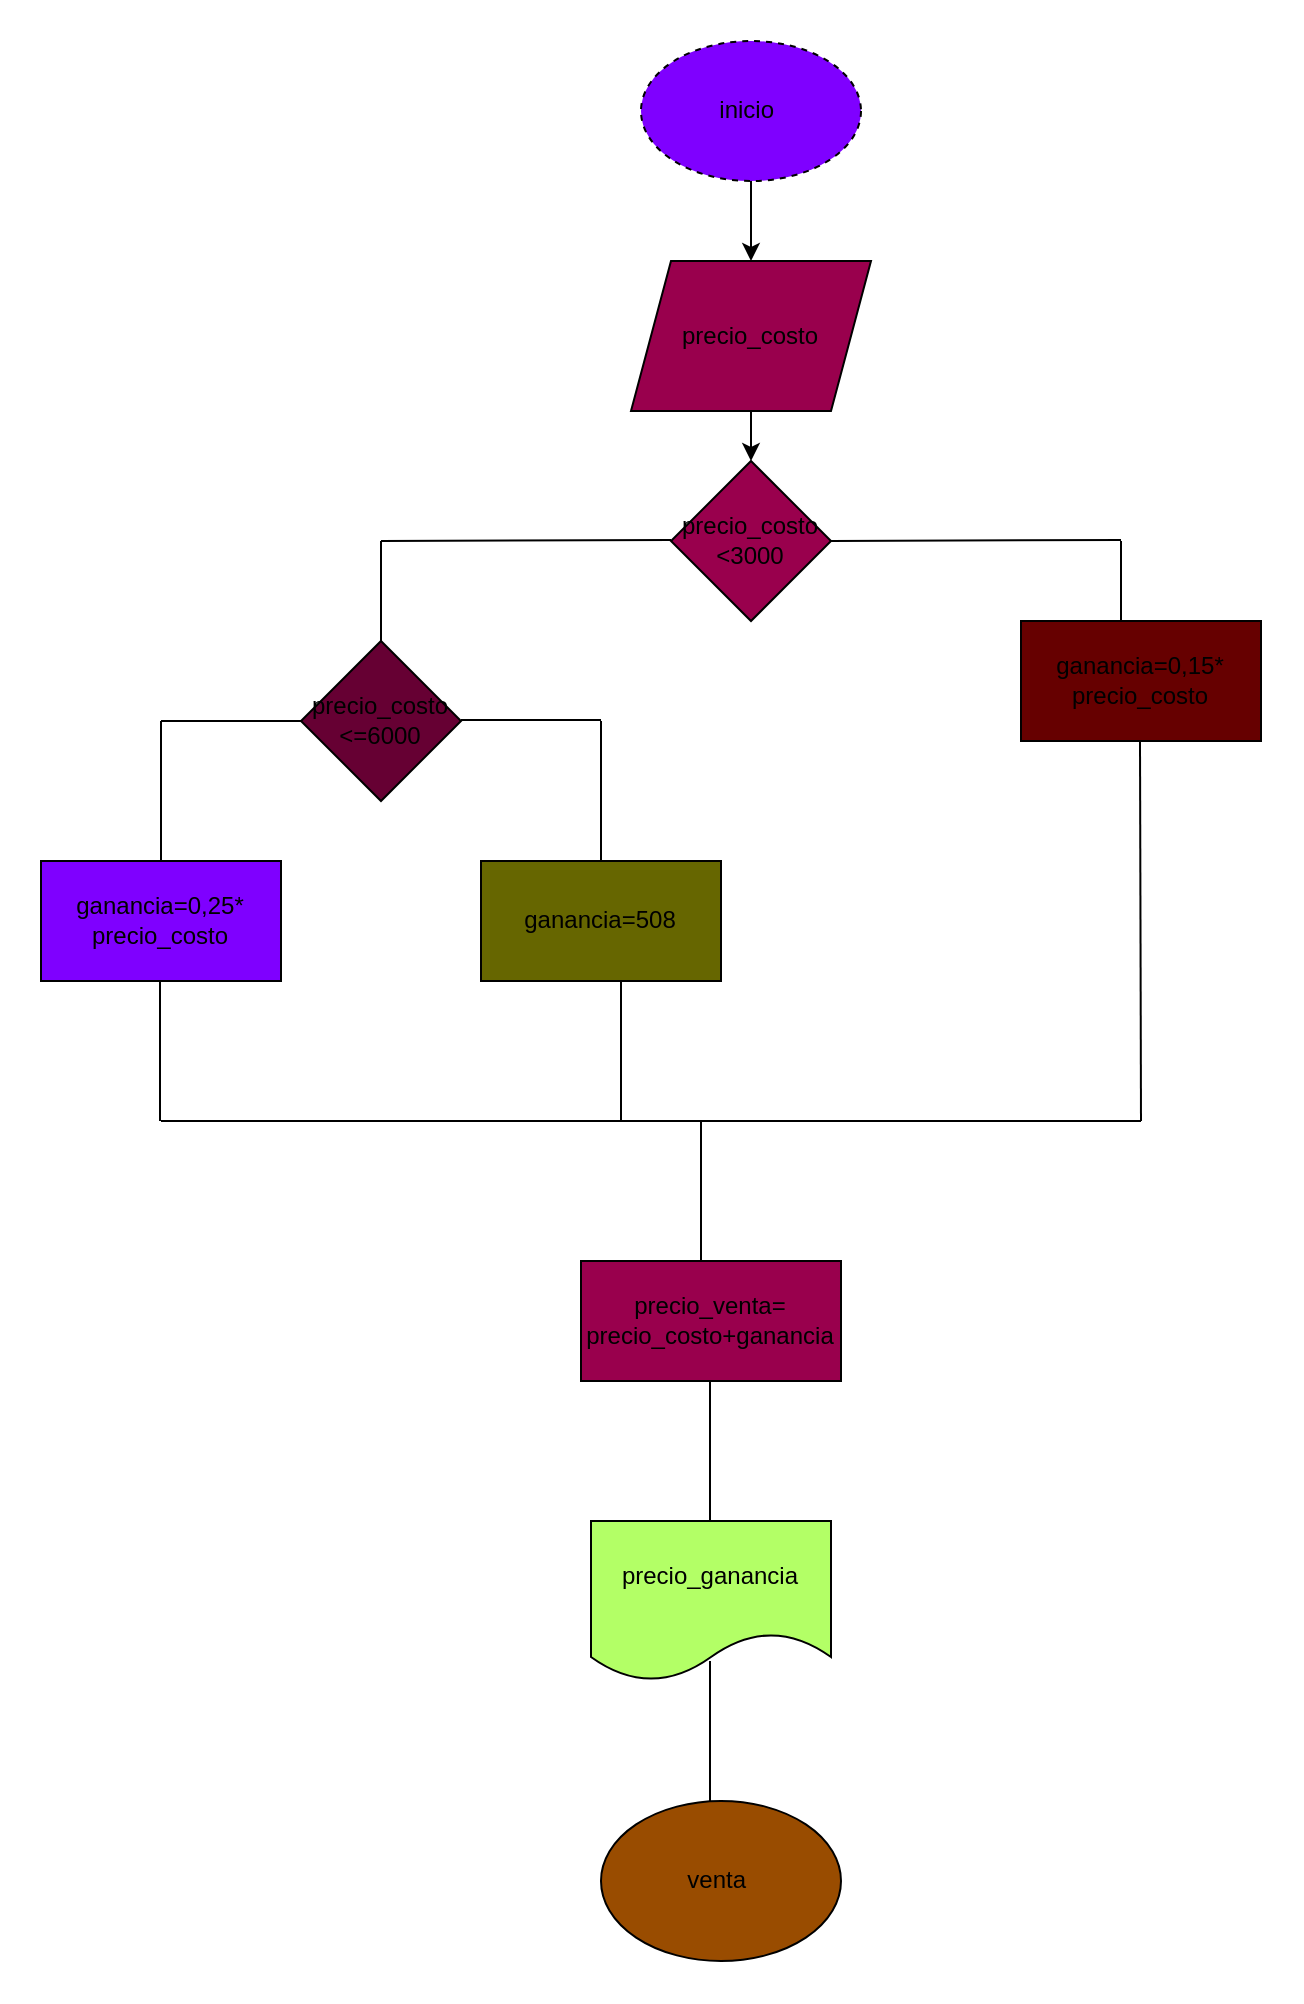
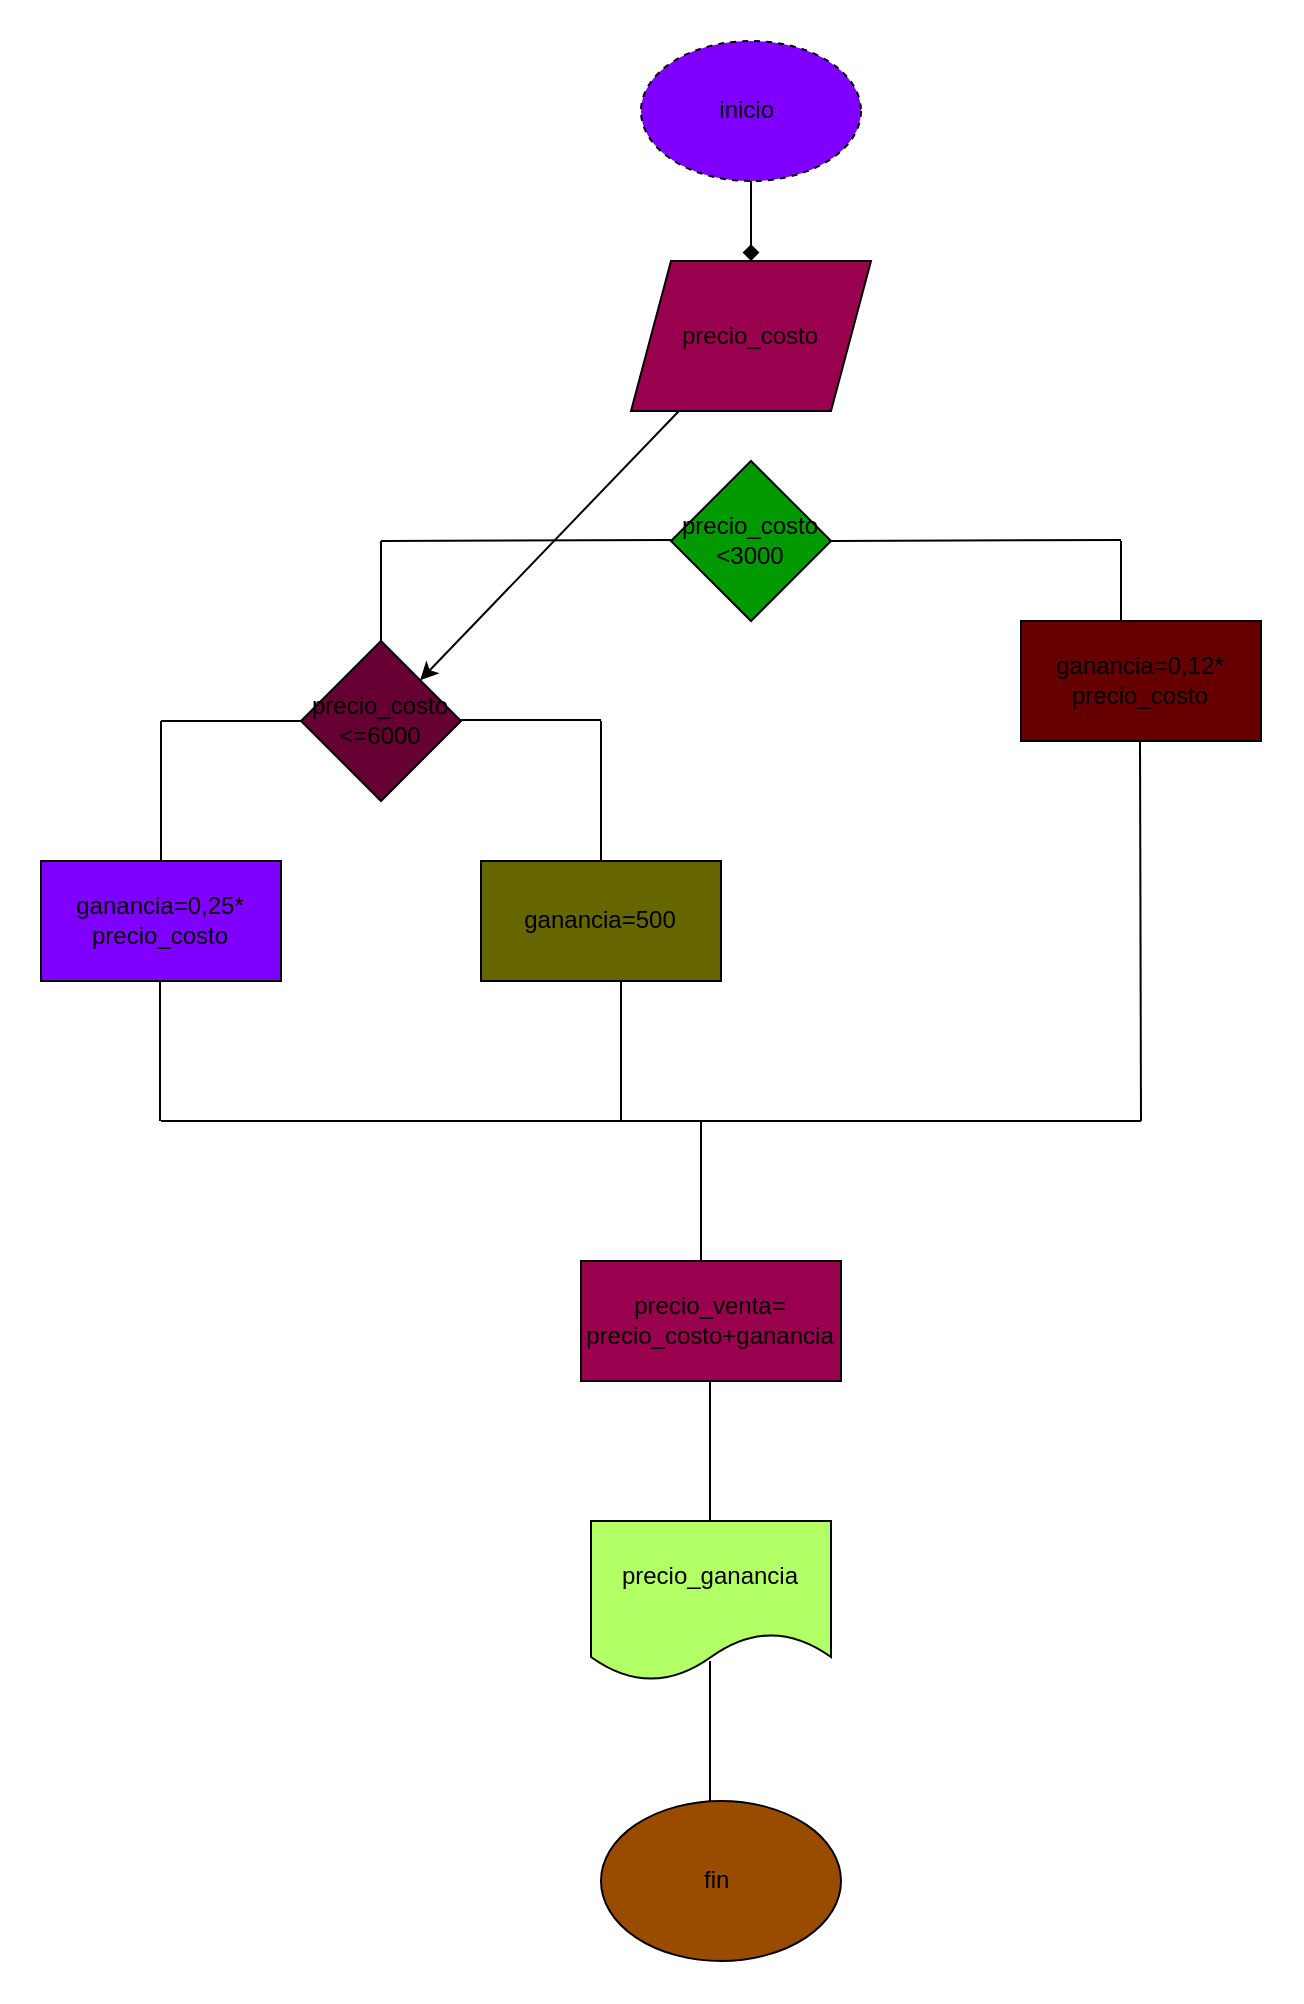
(751, 246) -> (751, 245)
(751, 429) -> (618, 475)
(751, 541) -> (751, 541)
(1141, 681) -> (1141, 681)
(601, 921) -> (601, 921)
(721, 1881) -> (721, 1881)
